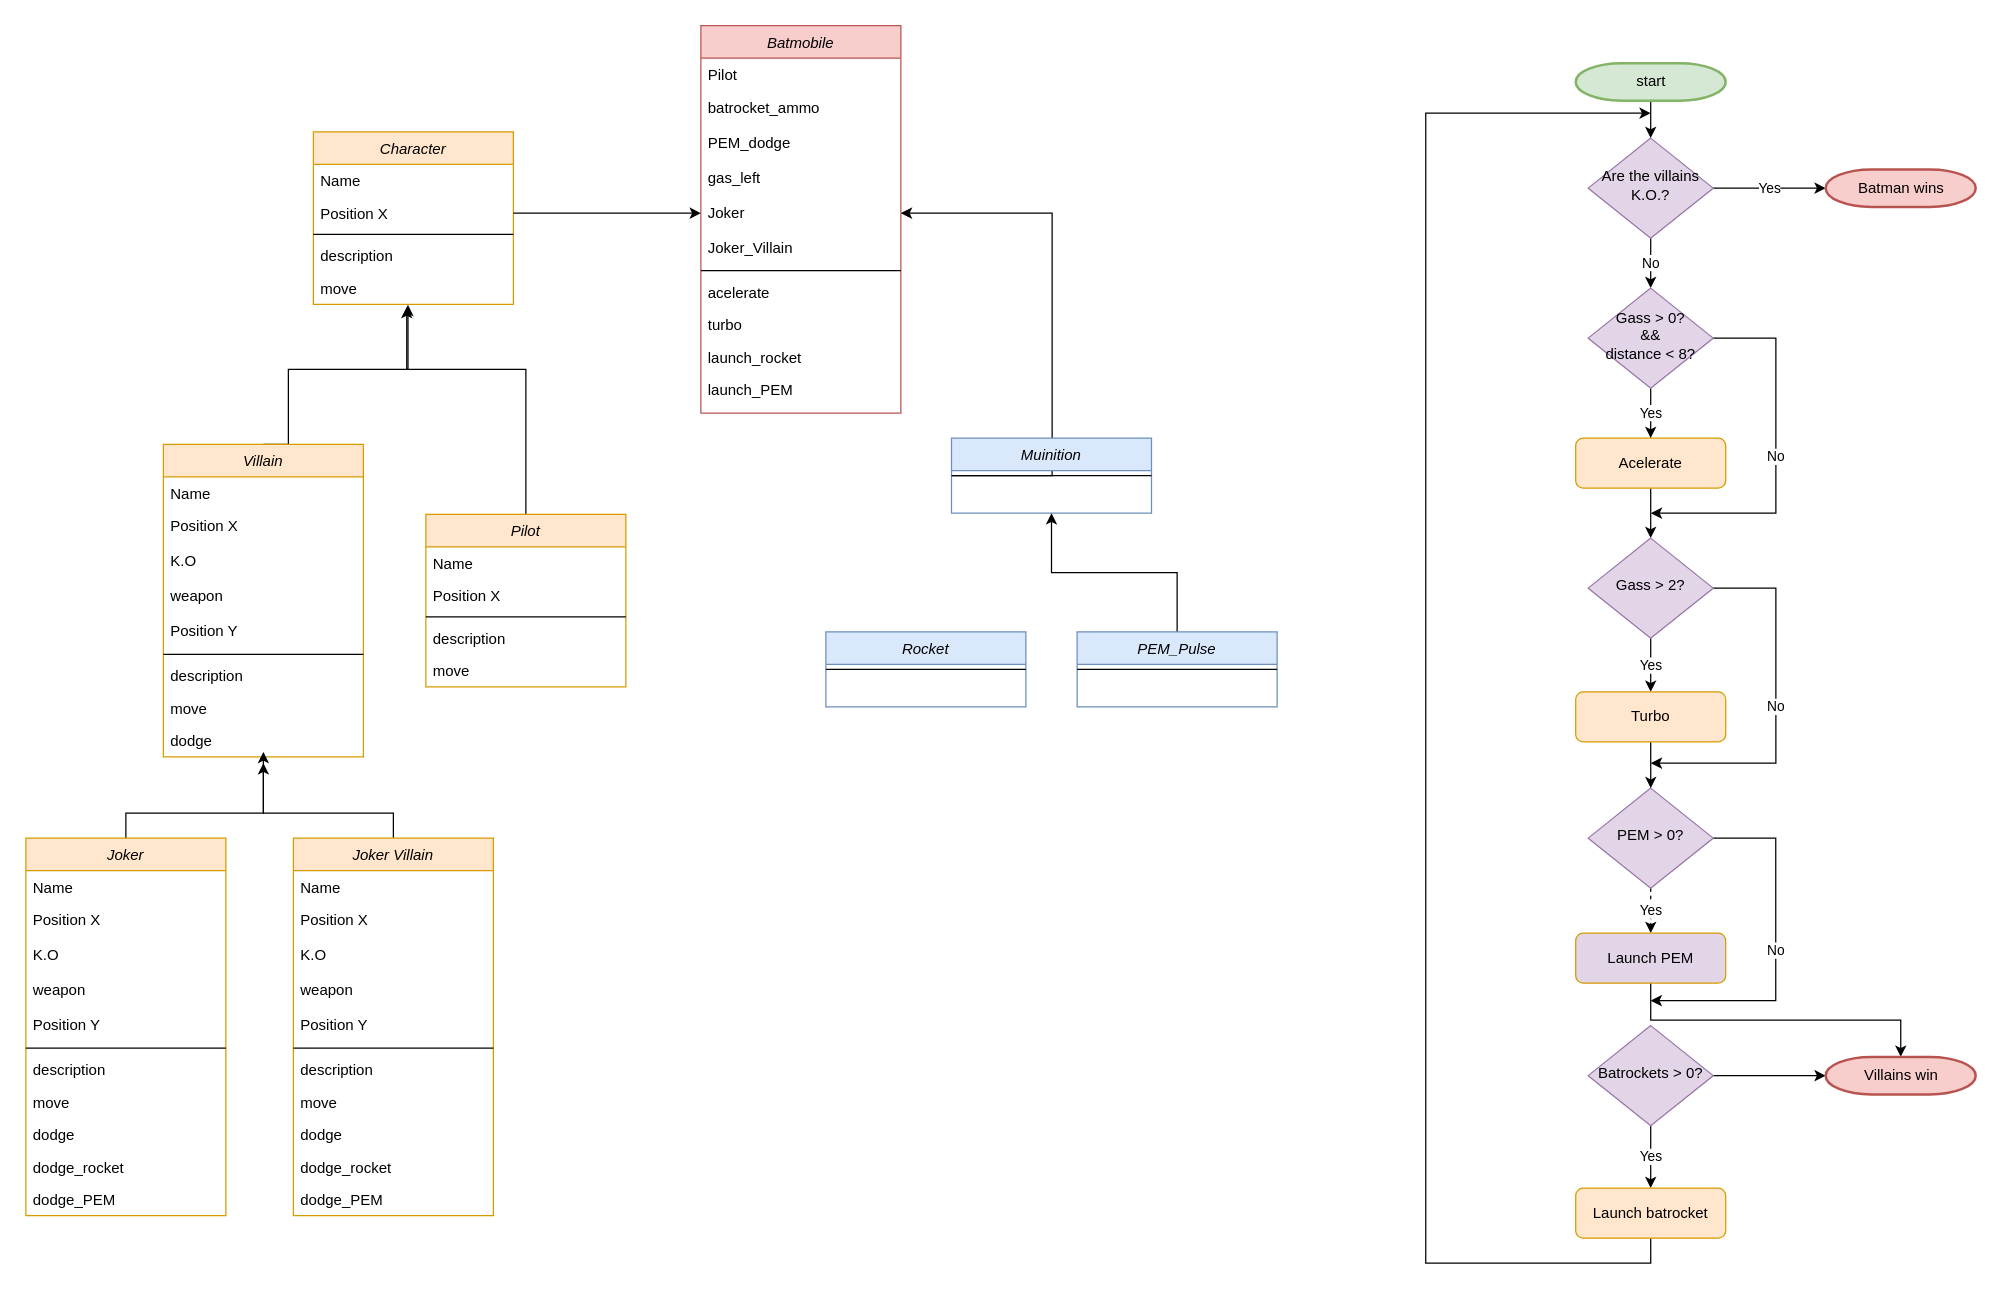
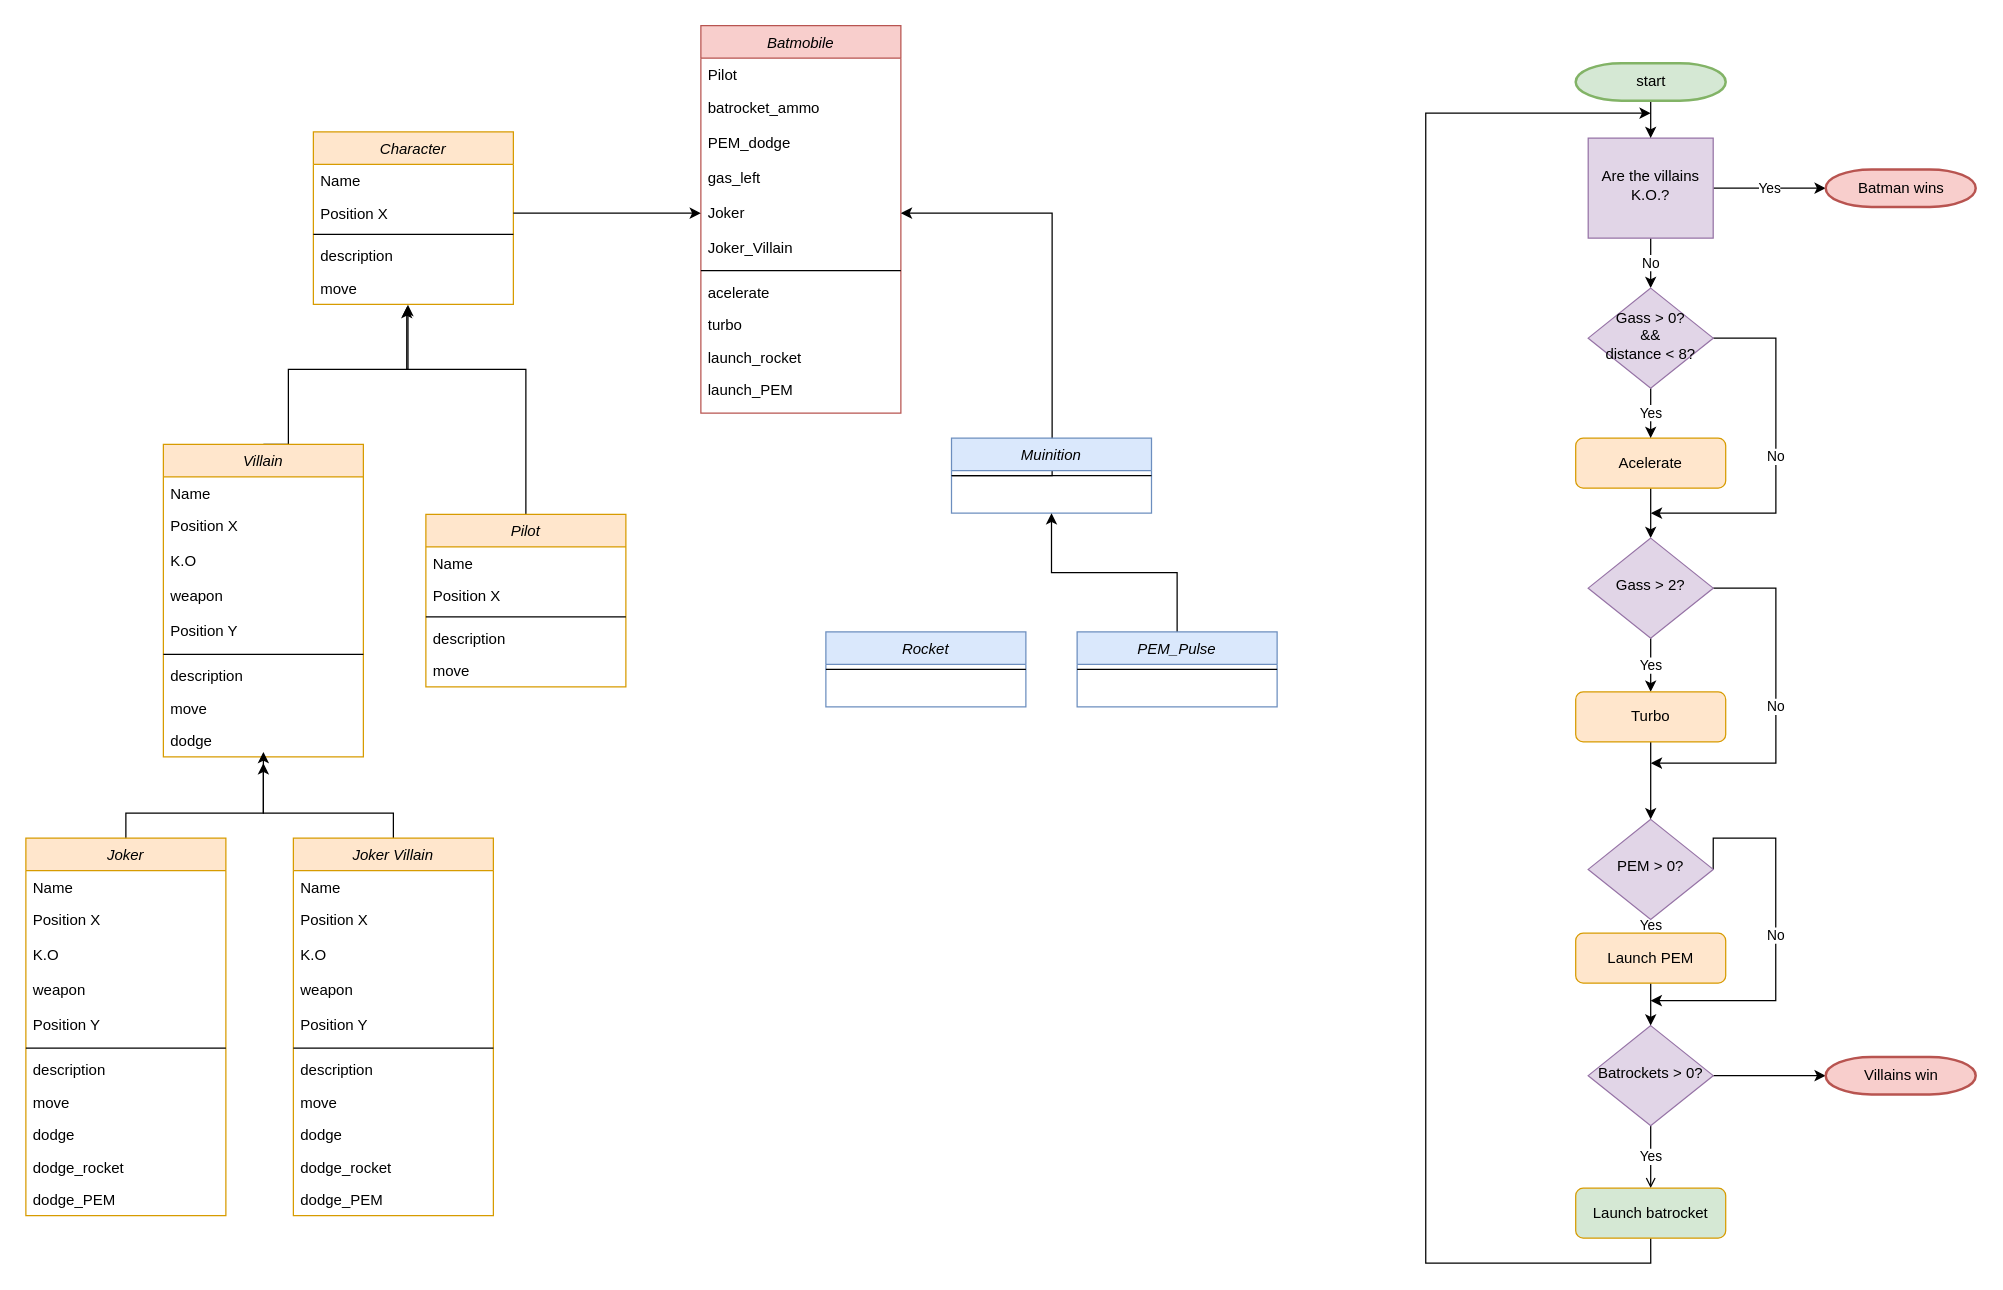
(1650, 188) -> (1650, 188)
(1650, 838) -> (1650, 869)
(1650, 958) -> (1650, 958)
(1787, 1020) -> (1650, 1016)
(1650, 1178) -> (1650, 1180)
(1650, 1213) -> (1650, 1213)
